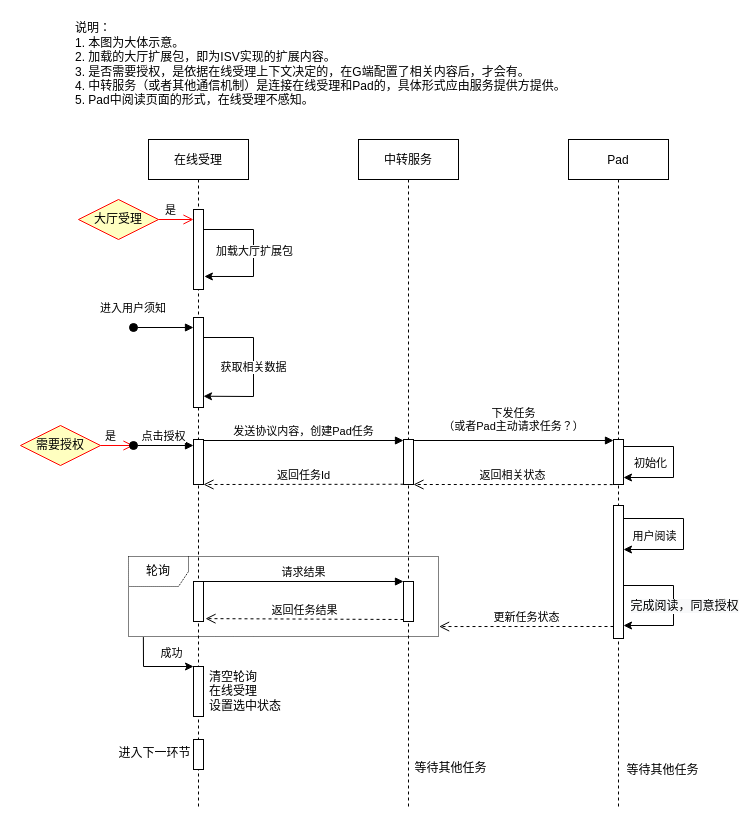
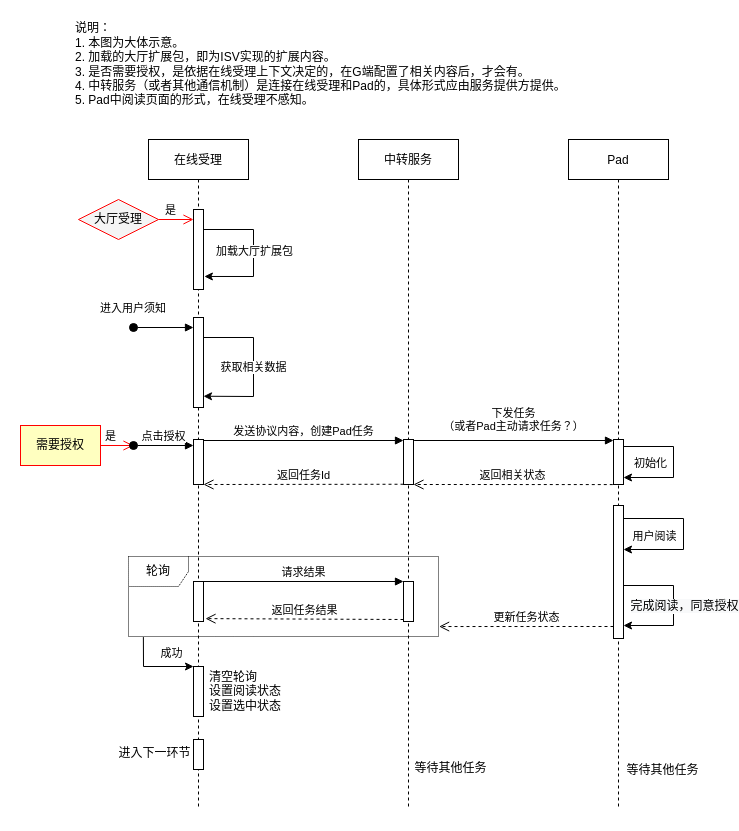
(119, 220) -> (119, 220)
(61, 446) -> (61, 446)
(246, 692) -> (246, 692)
